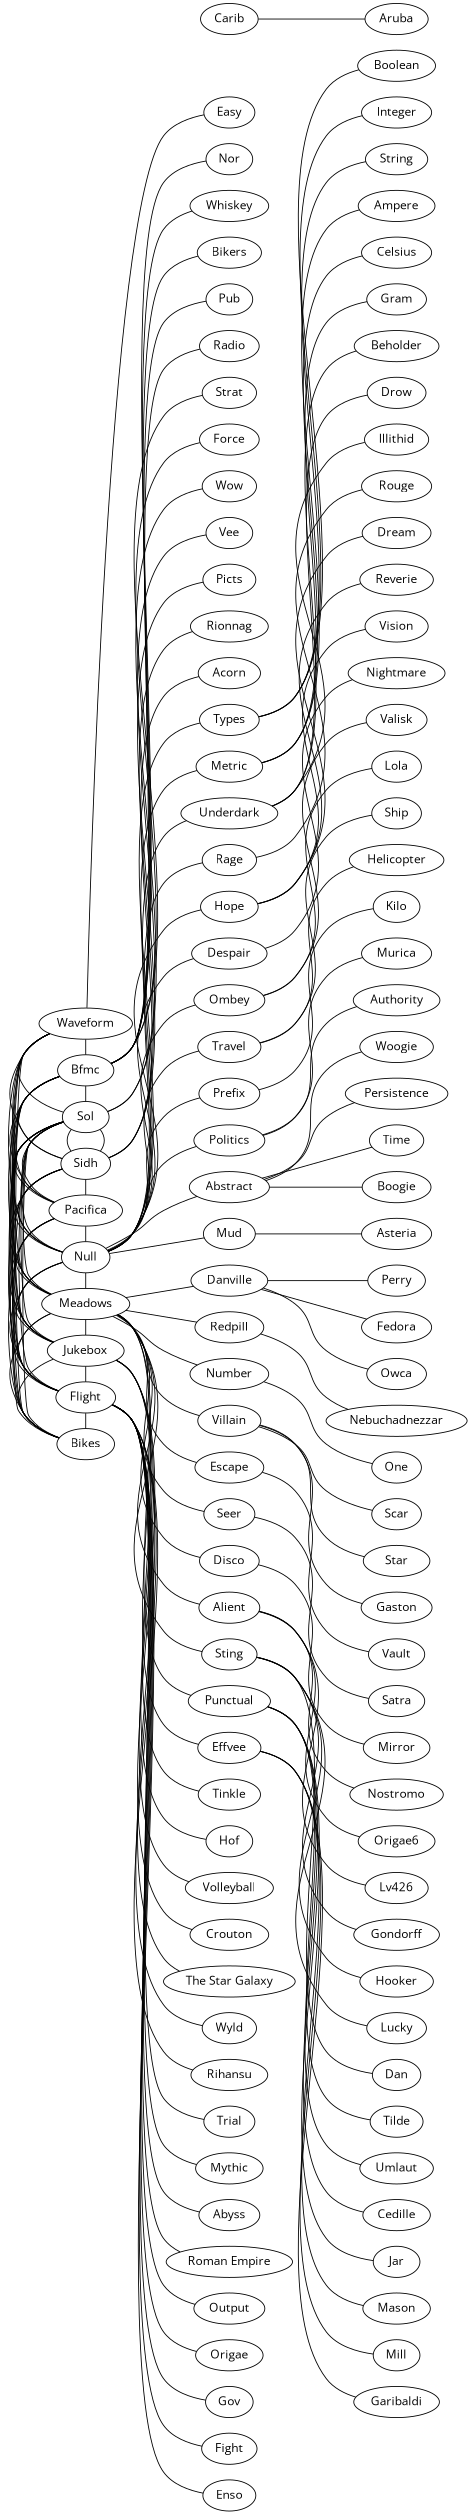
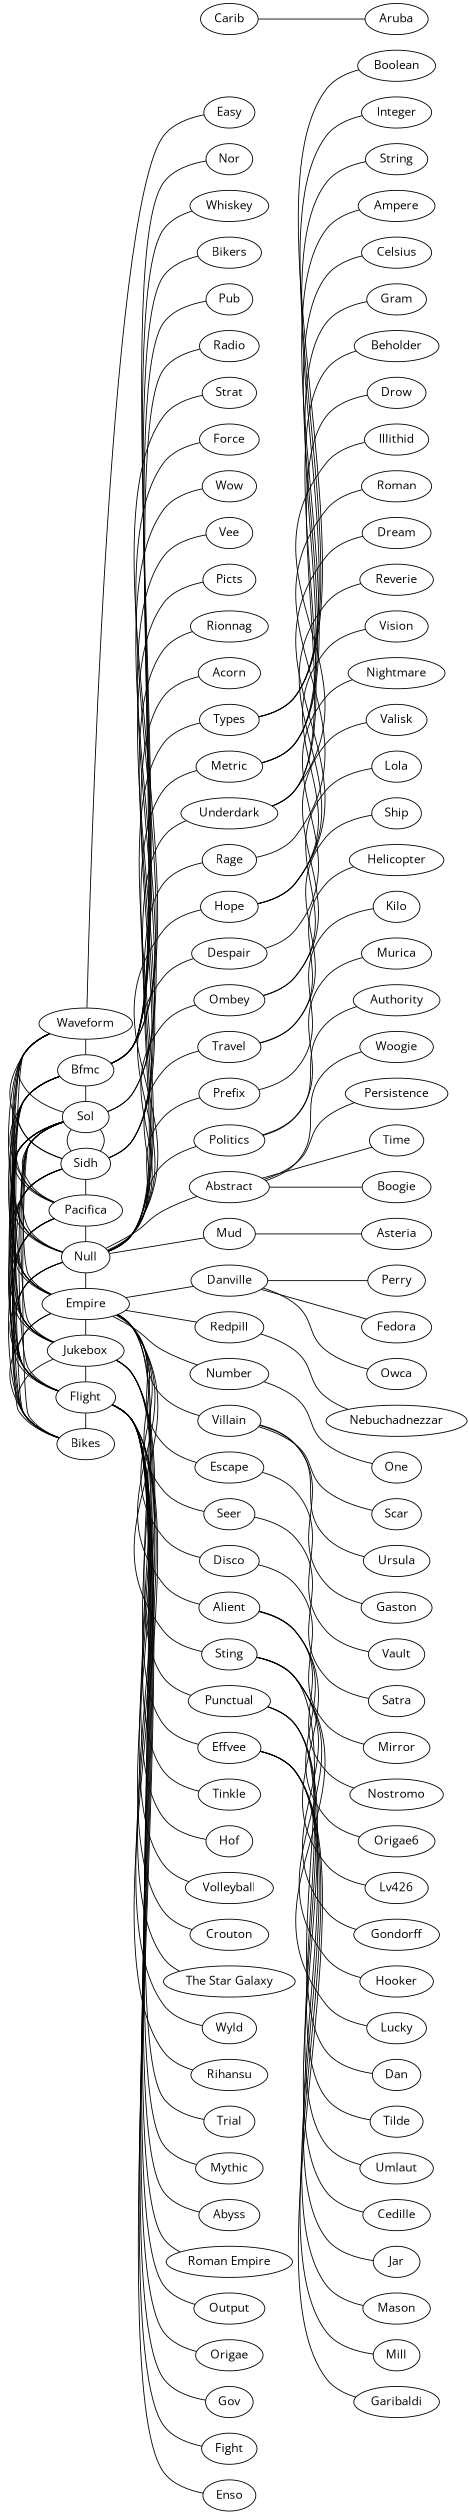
(397, 486) -> (397, 486)
(86, 1304) -> (86, 1304)
(397, 1561) -> (397, 1561)
(310, 1992) -> (310, 2011)
